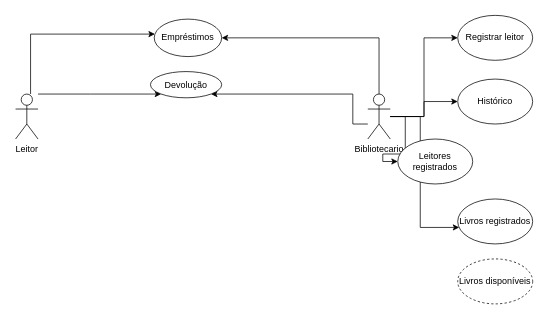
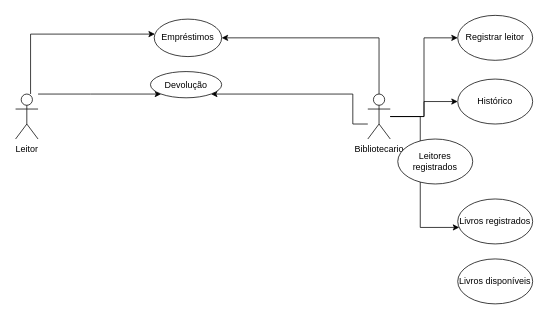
(405, 133) -> none
(495, 282) -> (495, 282)
